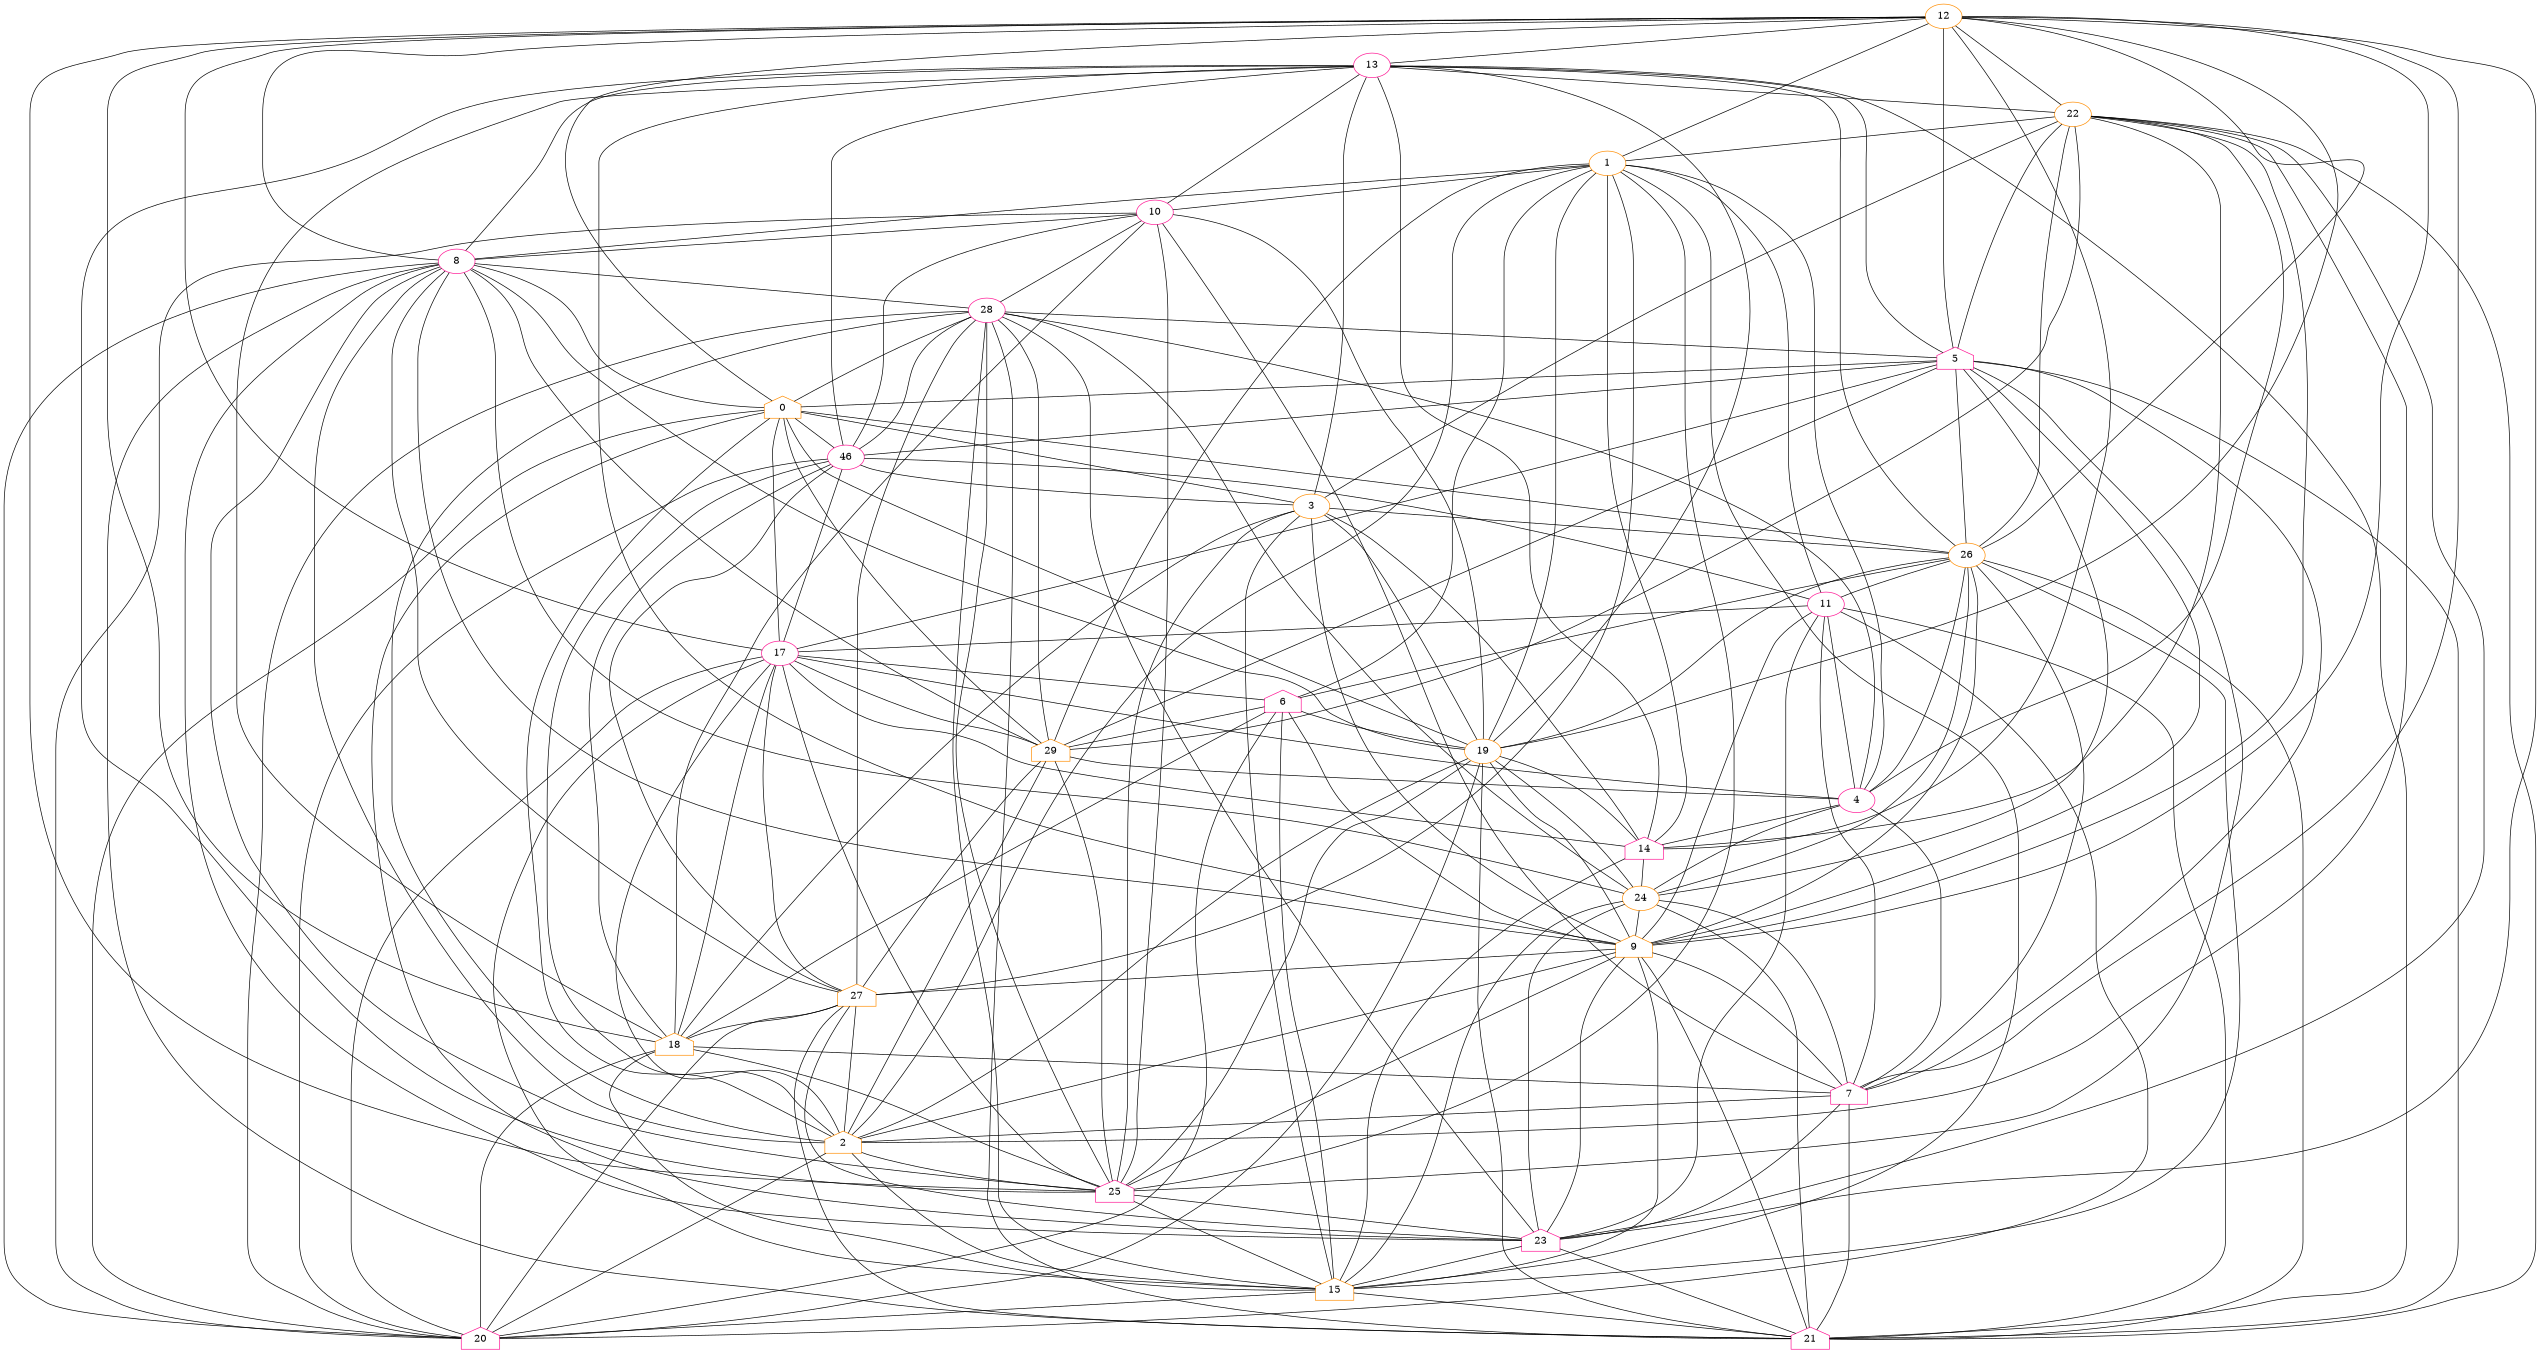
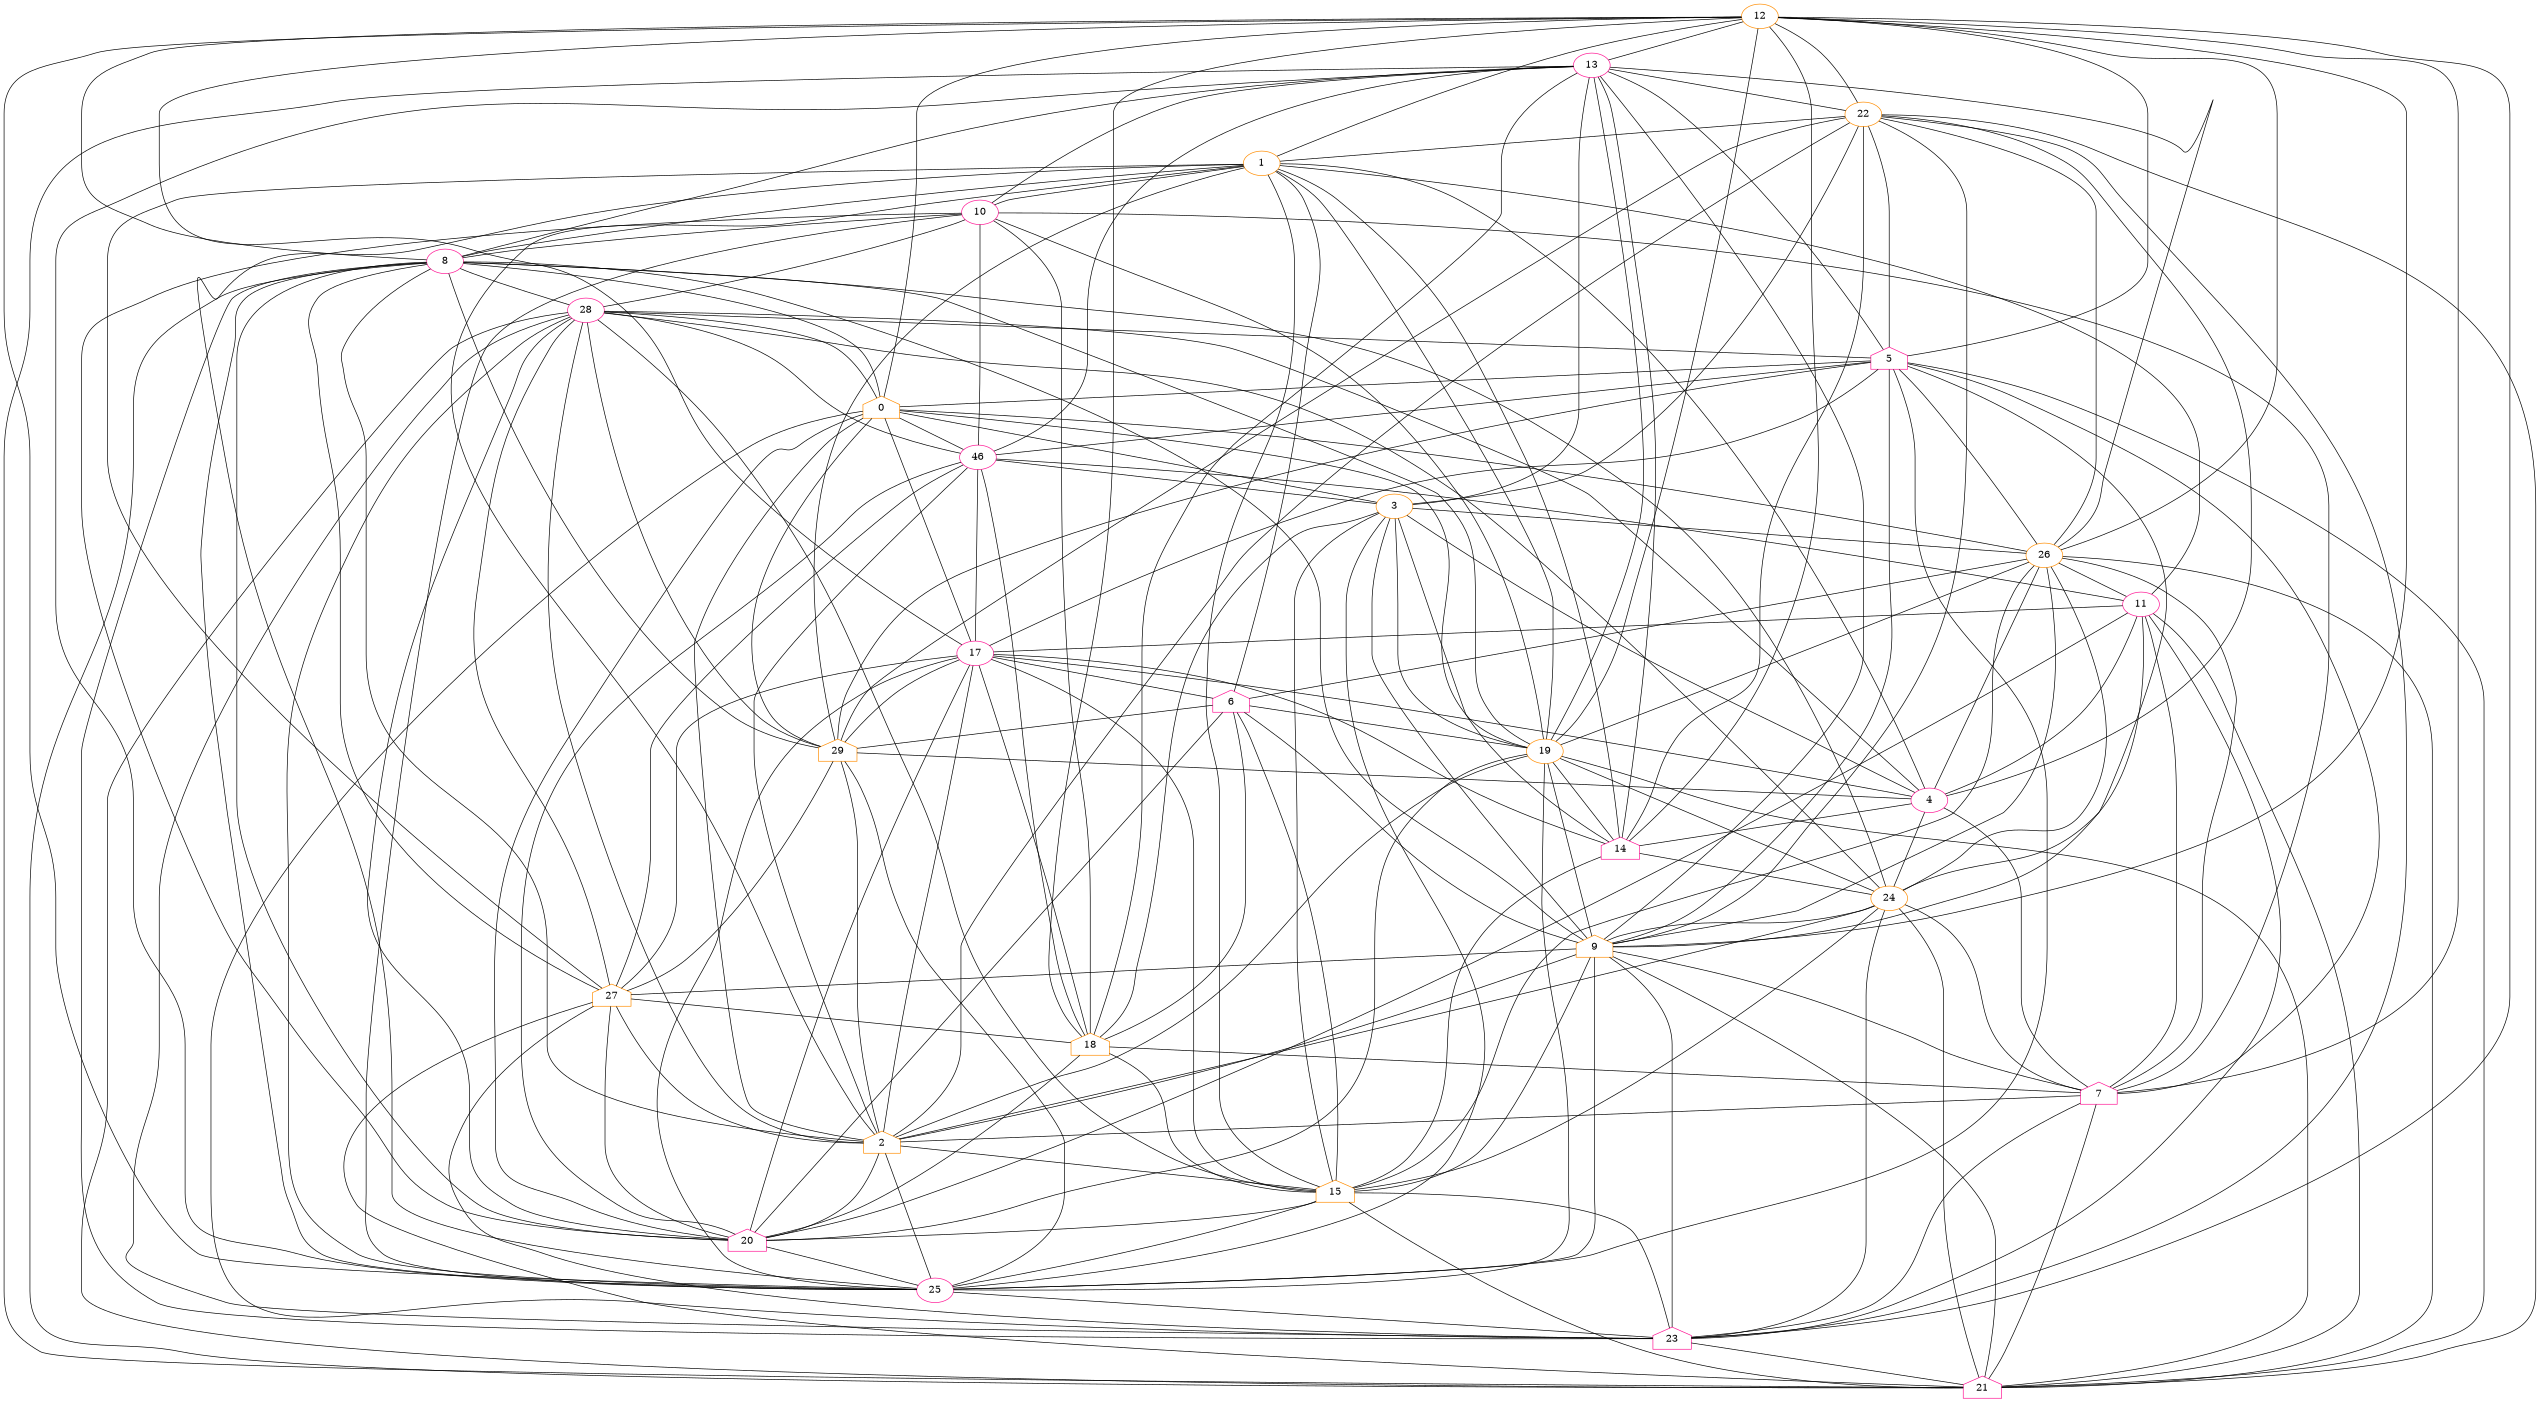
none -> (1668, 670)
none -> (1388, 1026)
(900, 1108) -> (842, 1266)
(1115, 1192) -> (935, 1290)
